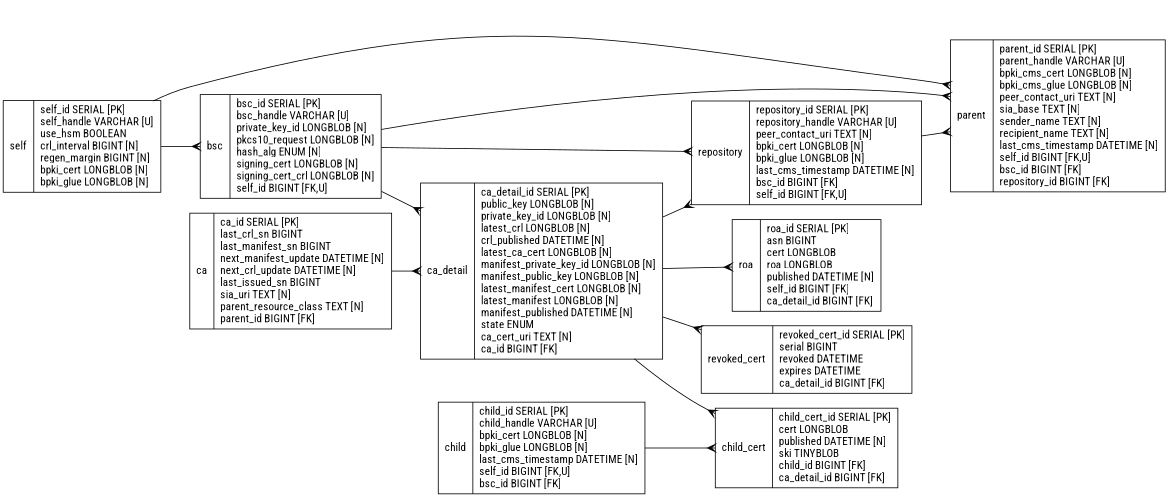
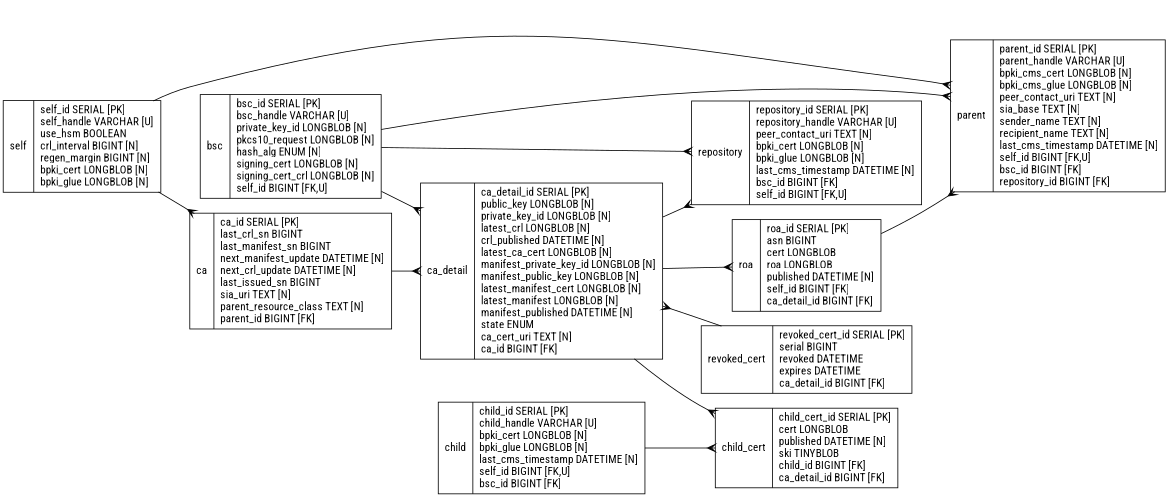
(932, 134) -> (915, 216)
(176, 146) -> (173, 201)
(678, 322) -> (696, 317)
